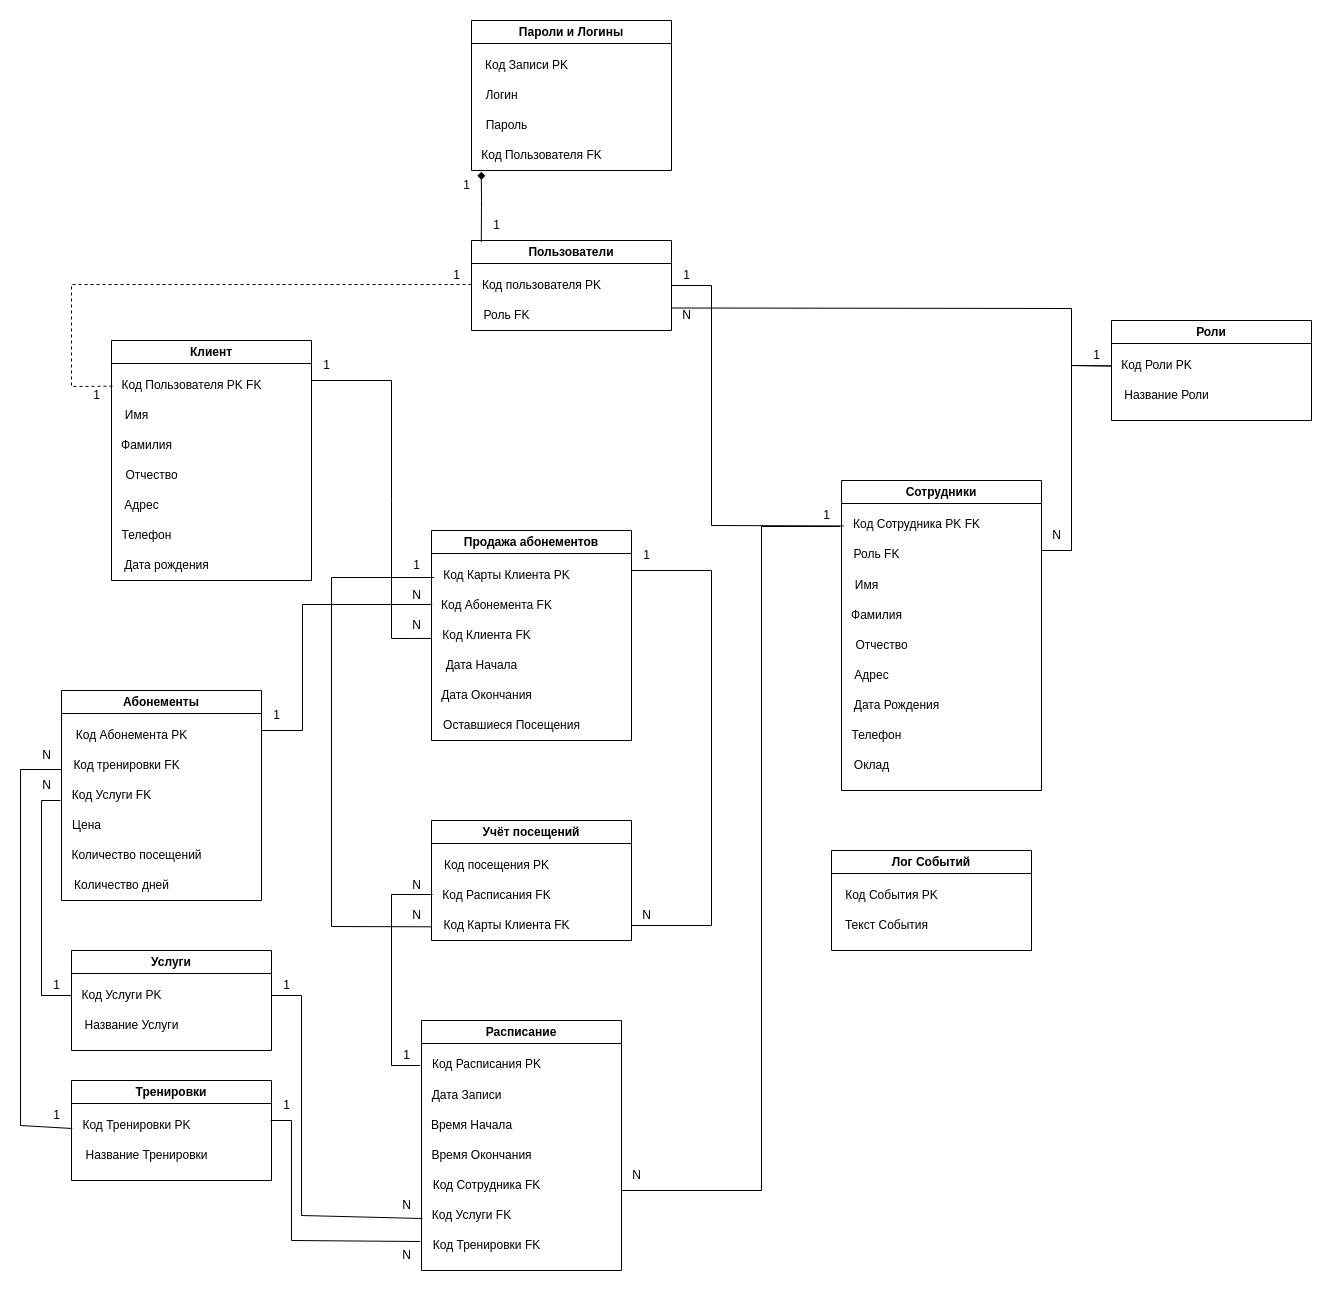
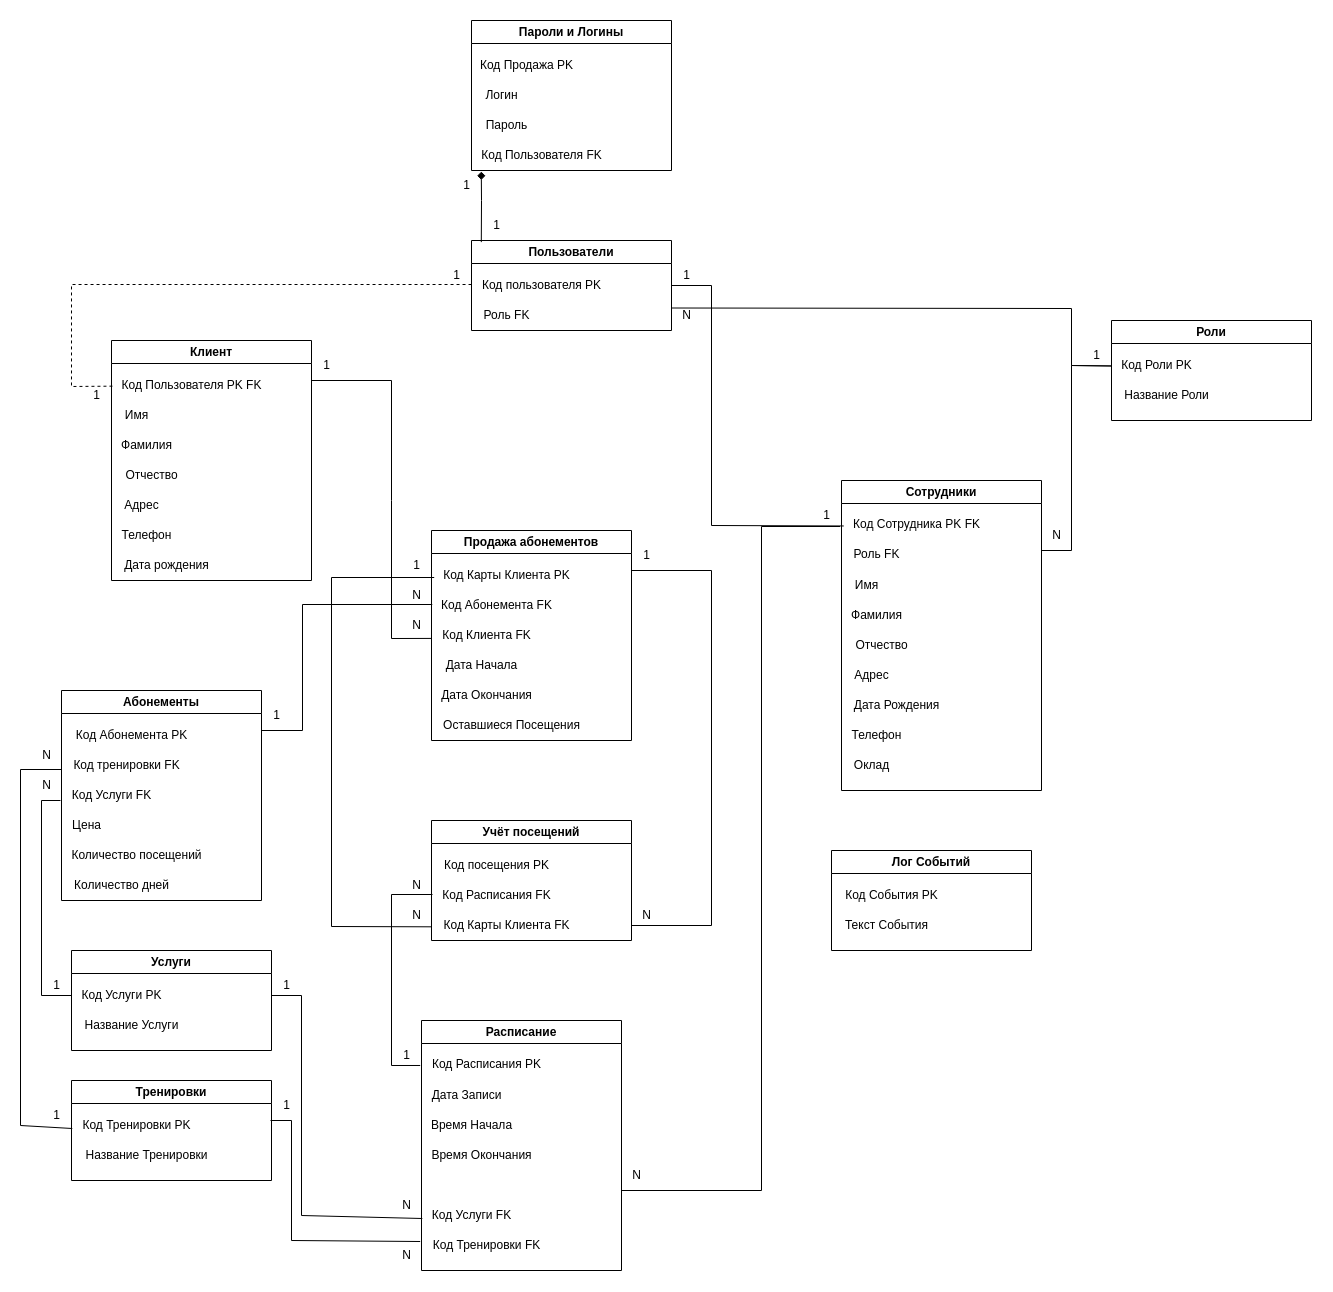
(527, 66) -> (527, 66)
(487, 1186) -> none
